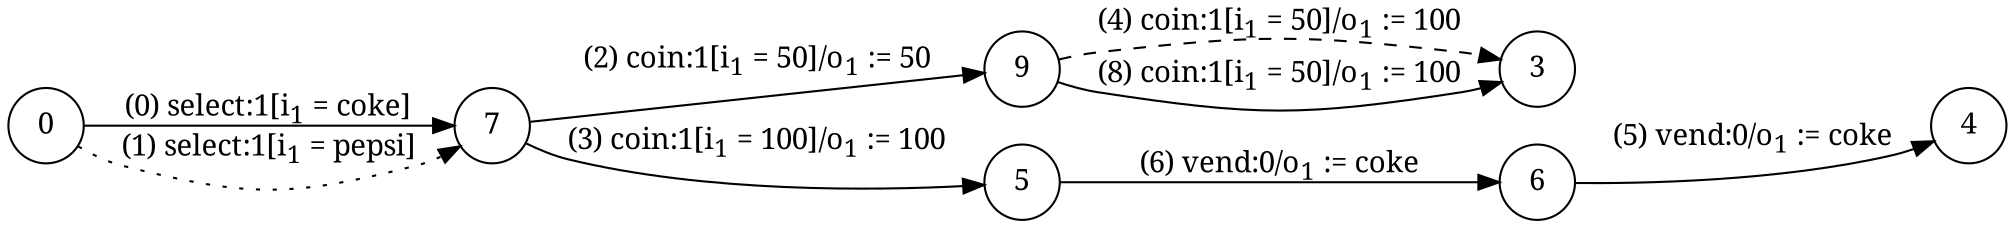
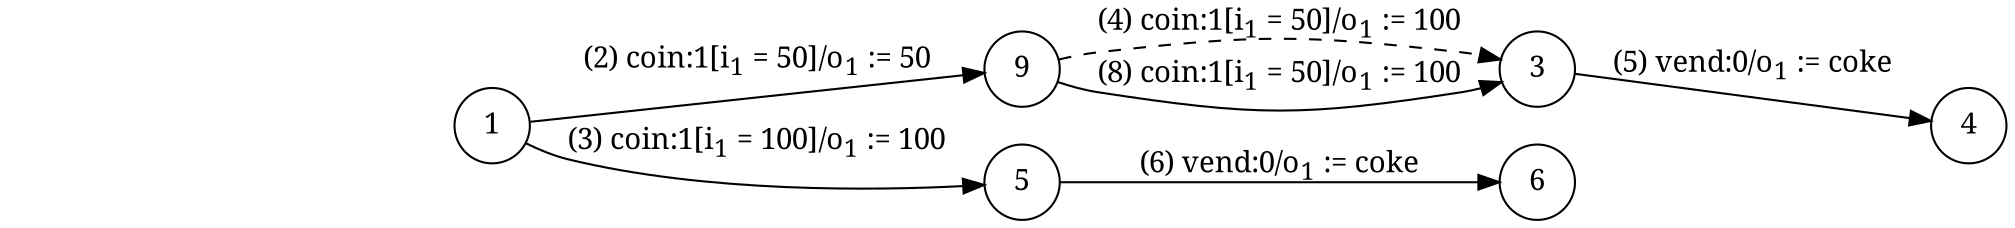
(46, 126) -> none
(492, 126) -> (492, 126)
(1746, 177) -> (1743, 96)
